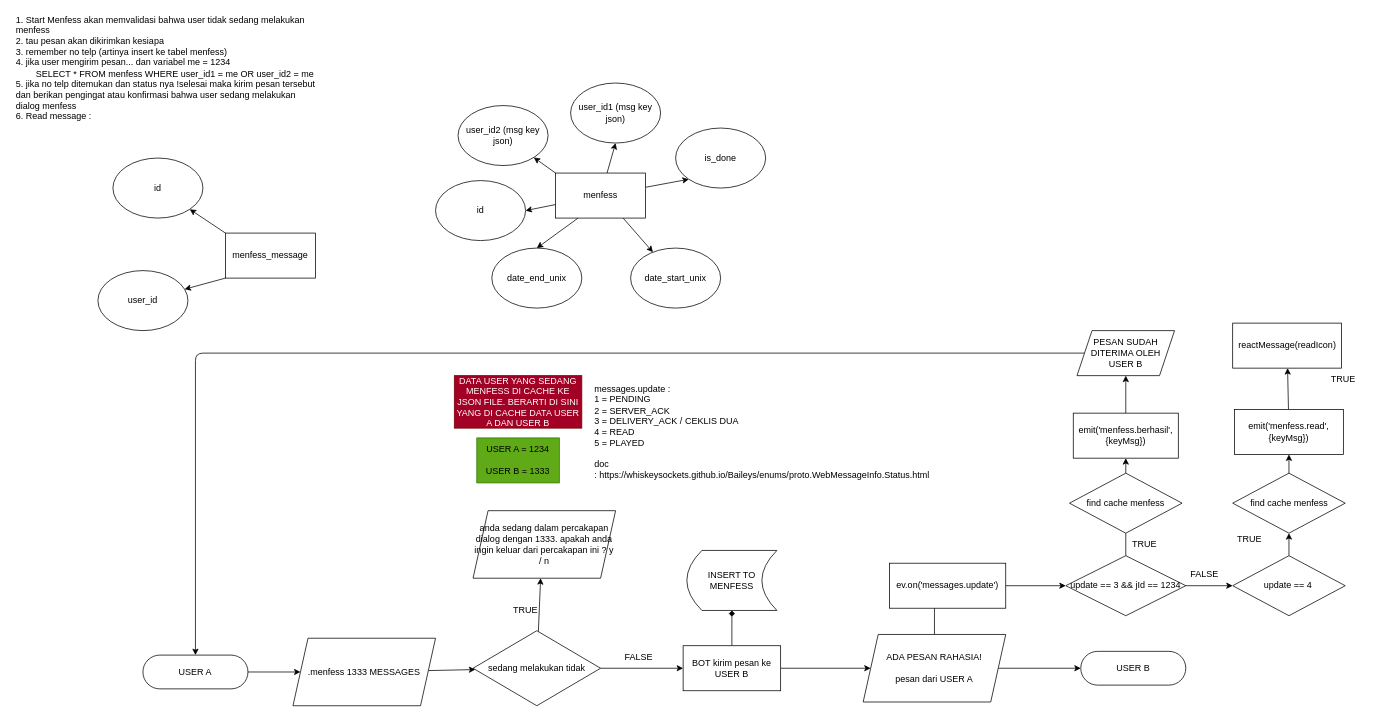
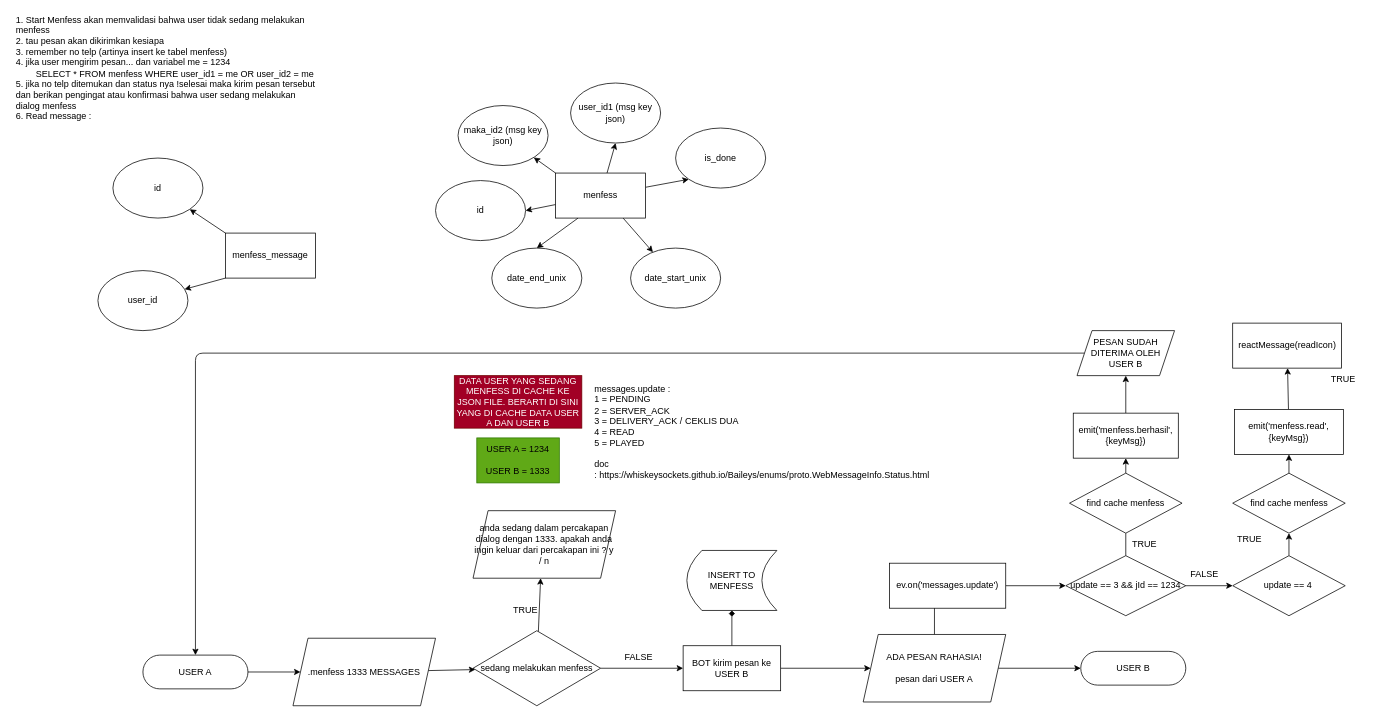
(503, 135) -> (503, 135)
(537, 668) -> (537, 668)
